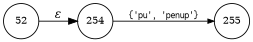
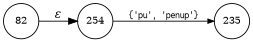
(21, 21) -> (21, 21)
(232, 21) -> (232, 21)
